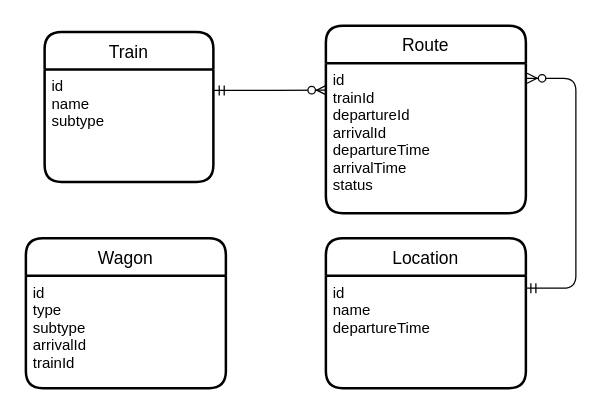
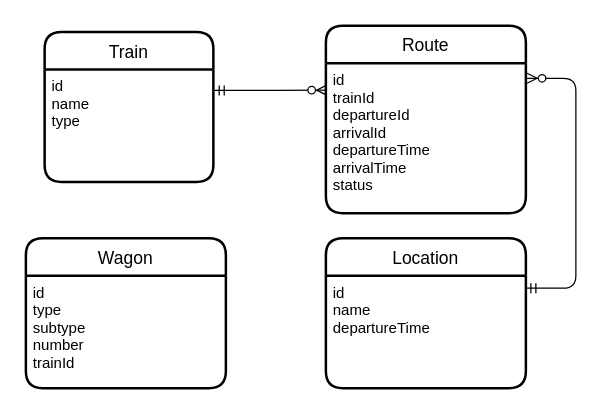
(58, 86) -> (58, 86)
(39, 293) -> (39, 293)
